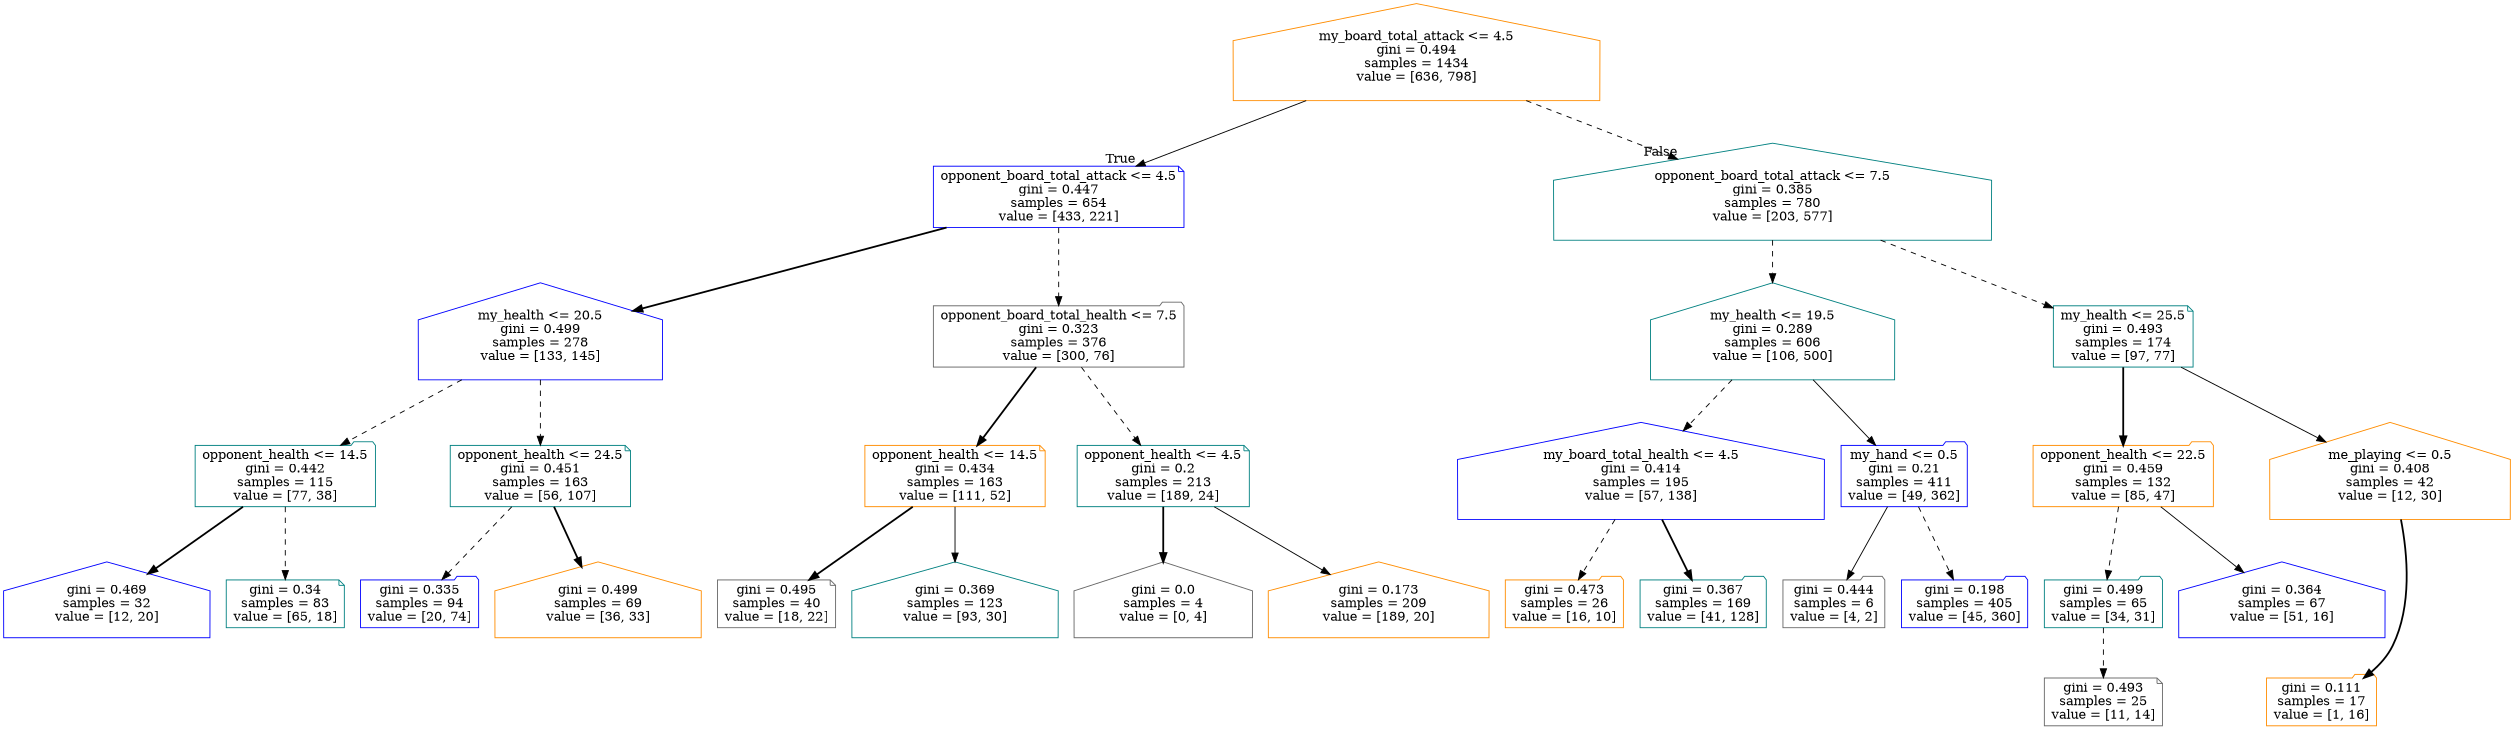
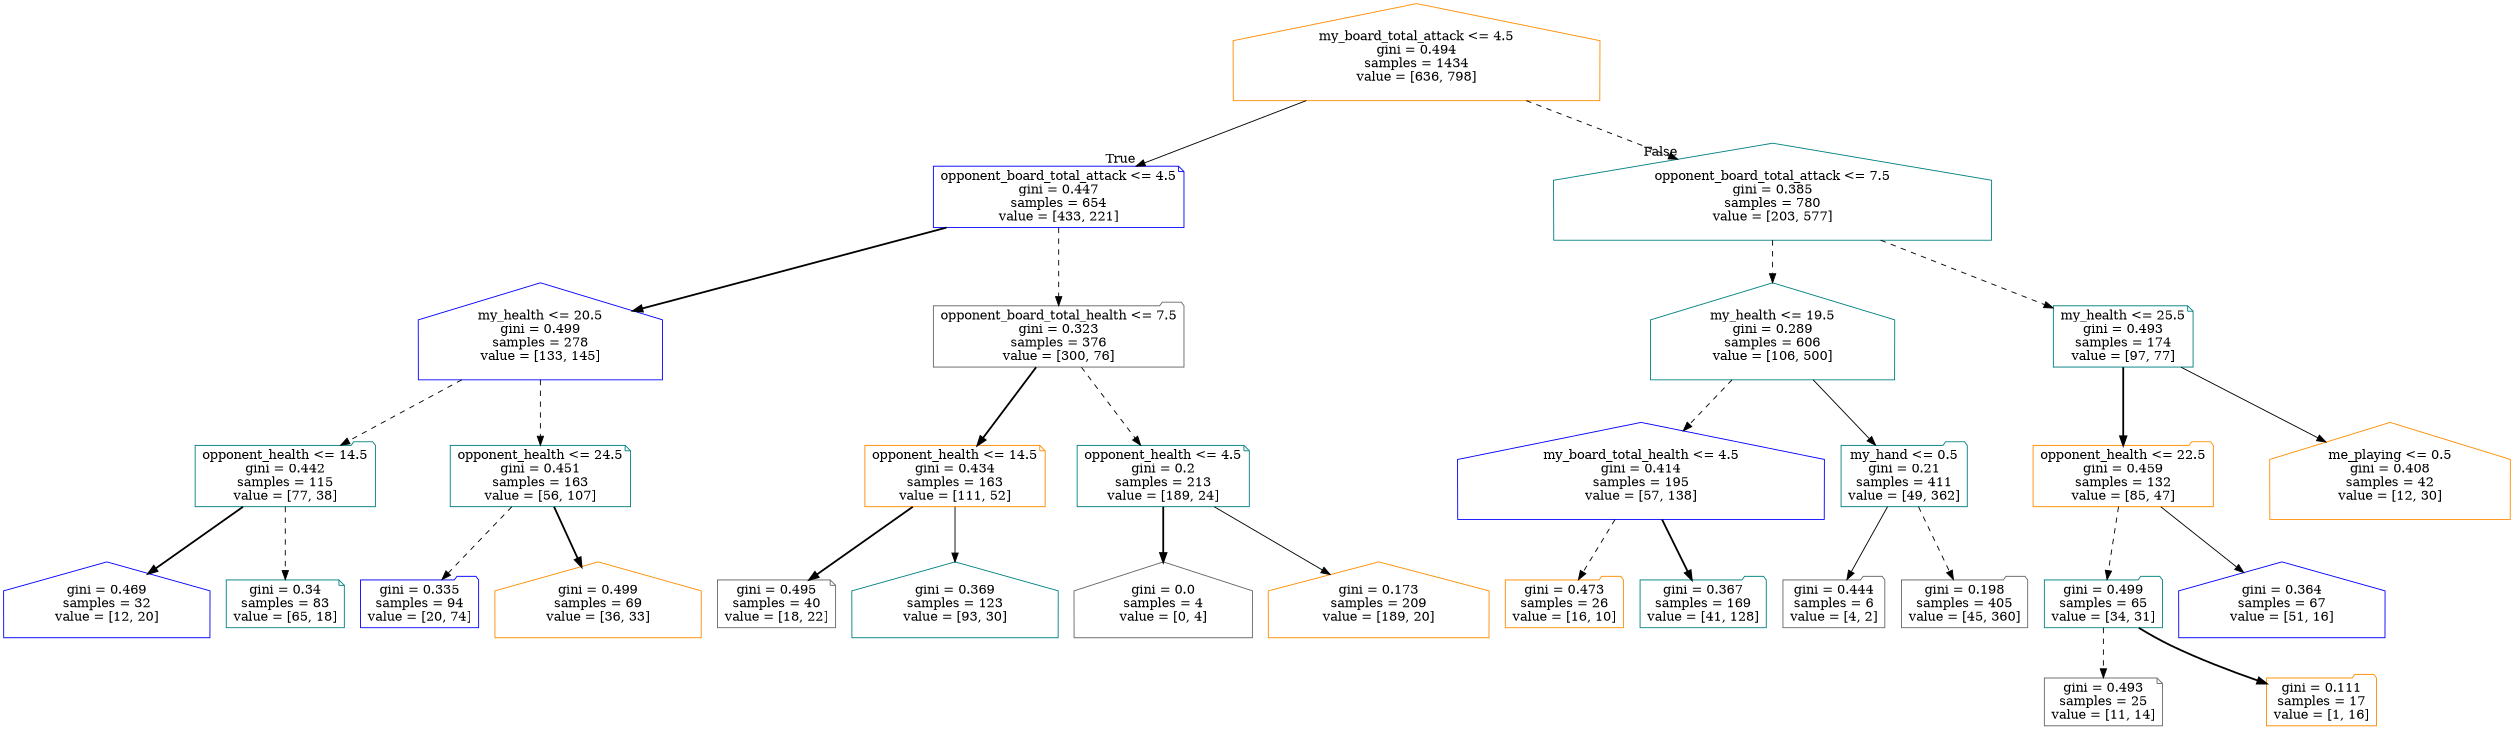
(1904, 476) -> (1904, 476)
(2405, 600) -> (2197, 657)
(1965, 604) -> (1965, 604)
